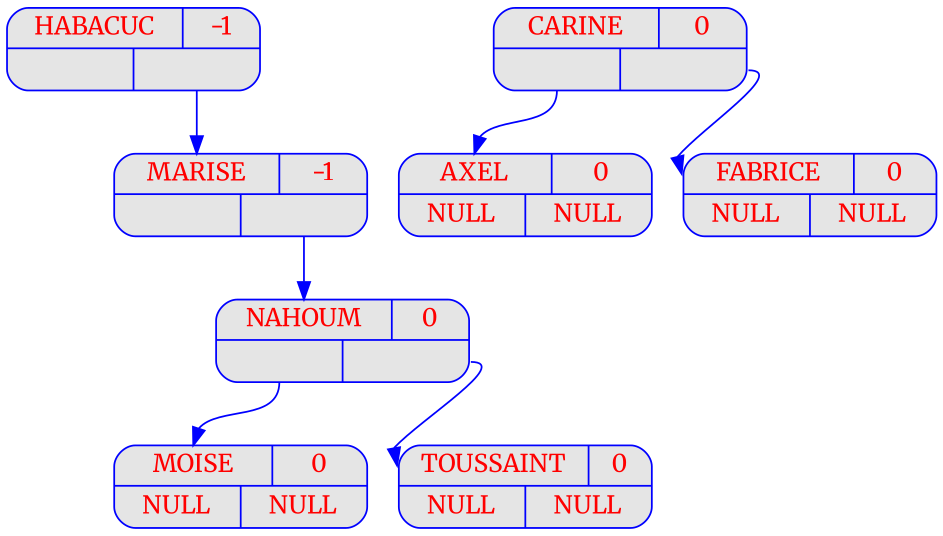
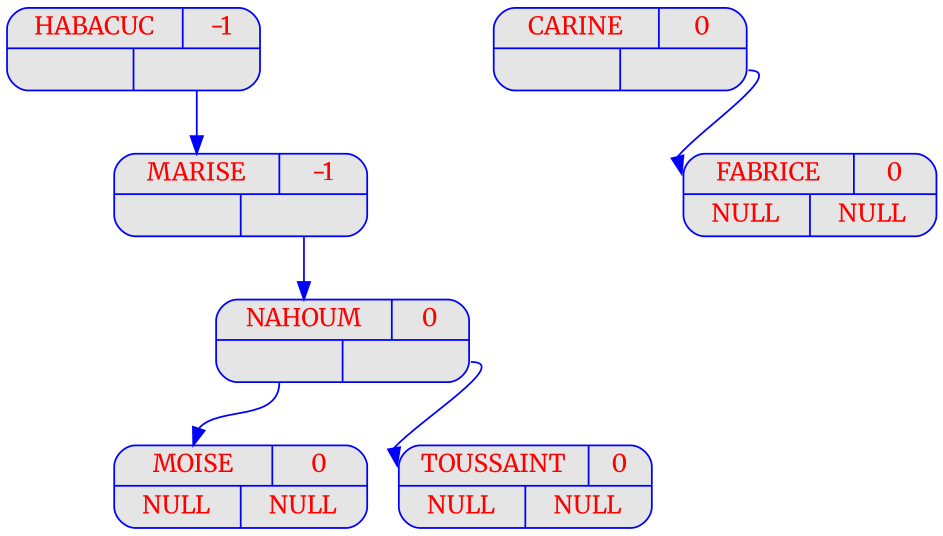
(525, 195) -> none
